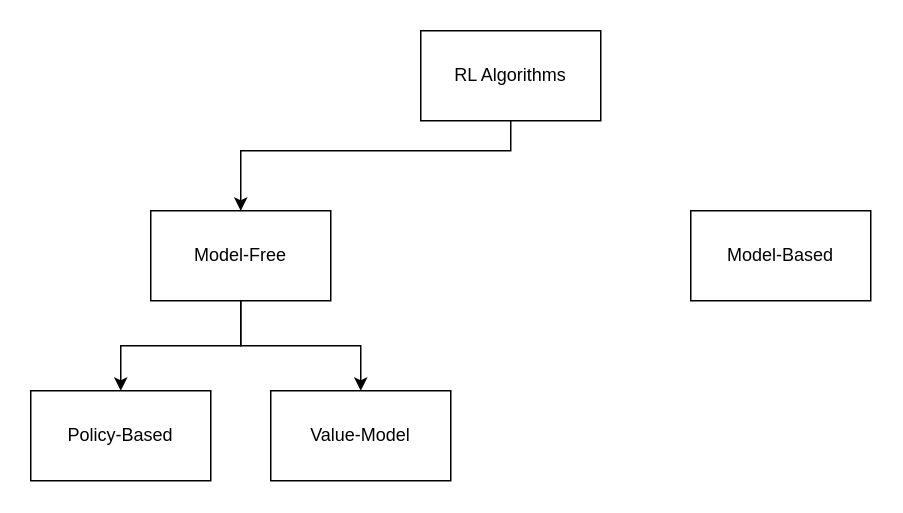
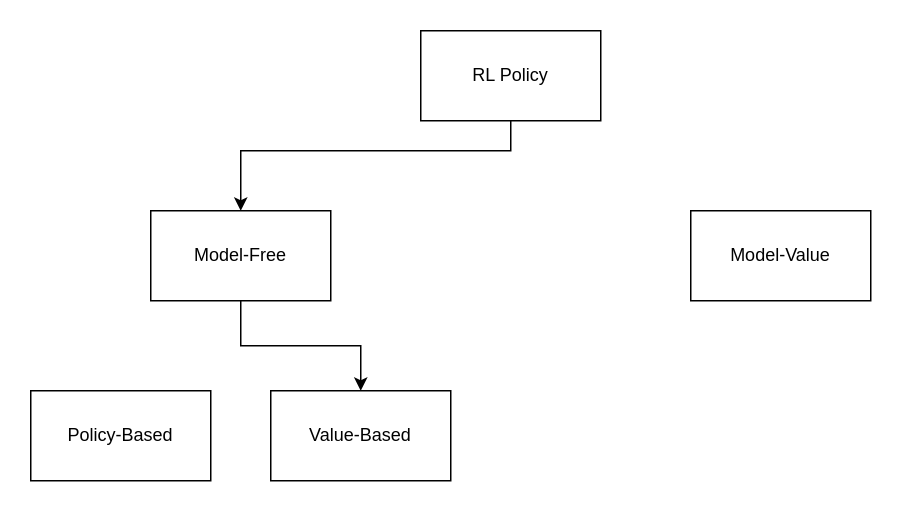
(511, 76) -> (511, 76)
(781, 256) -> (781, 256)
(163, 346) -> none
(361, 436) -> (361, 436)
